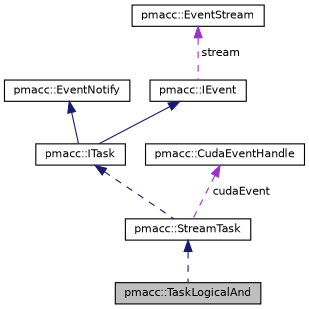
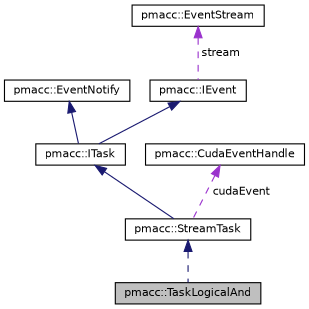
(139, 195) -> (139, 195)
